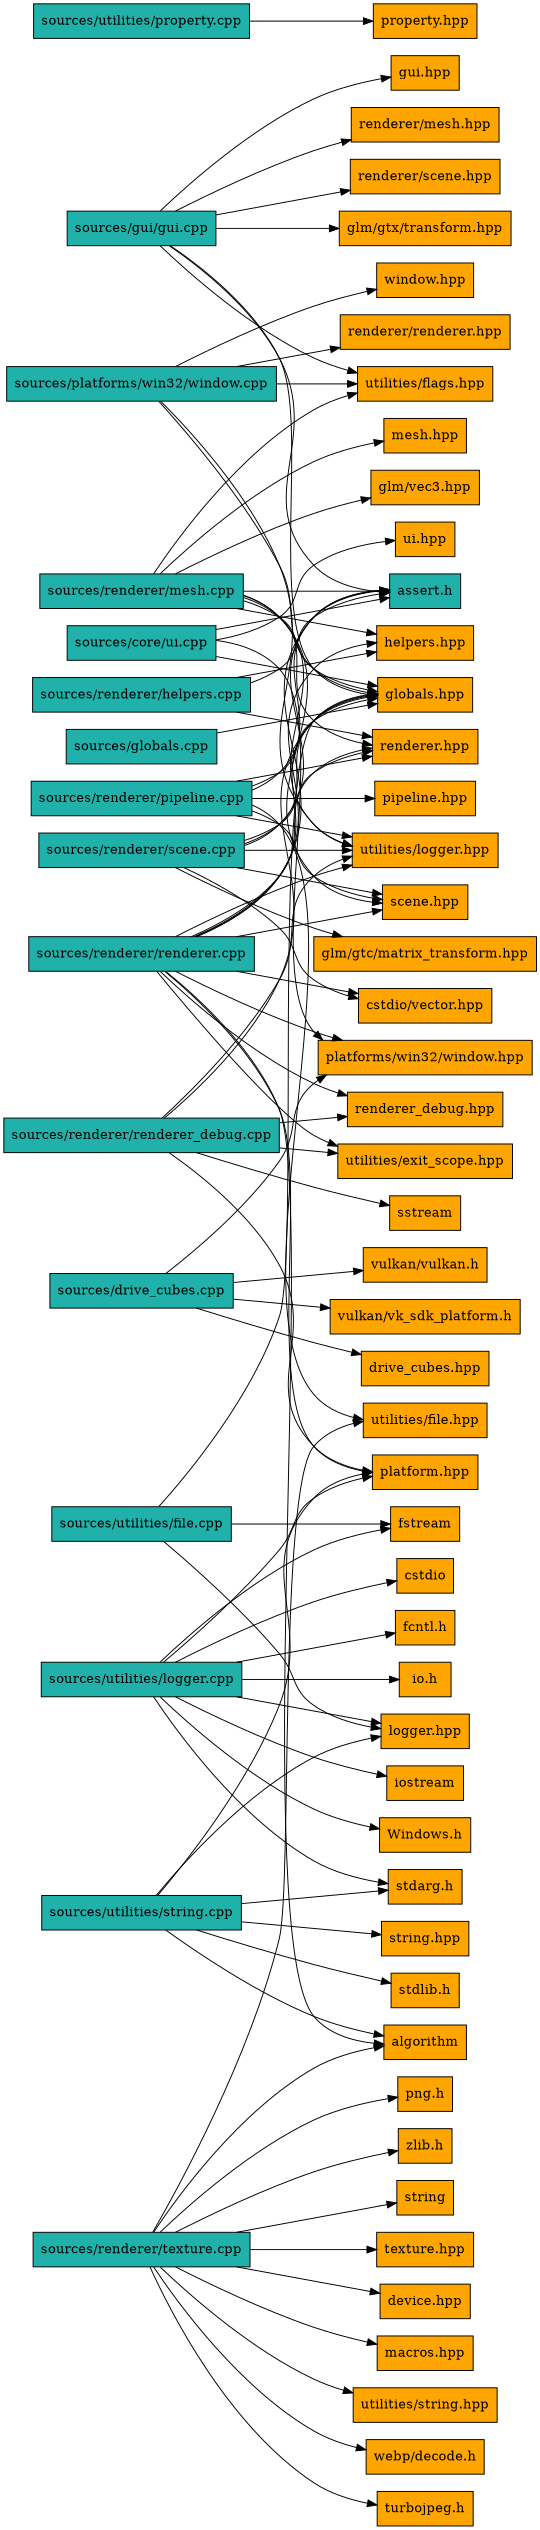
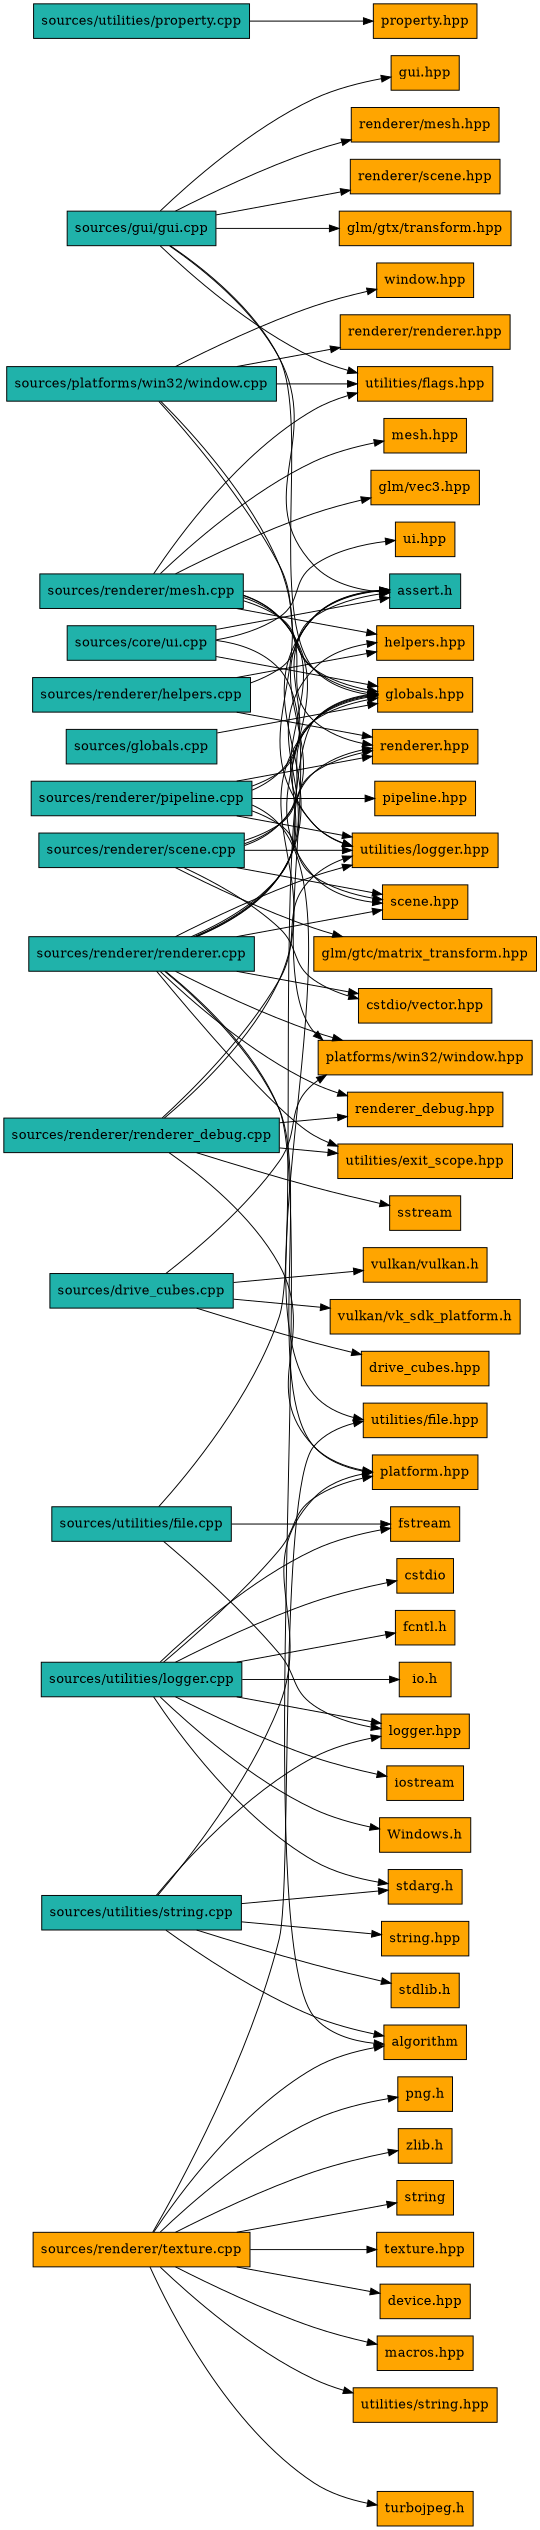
(142, 2250) -> (142, 2250)
(425, 2457) -> none
